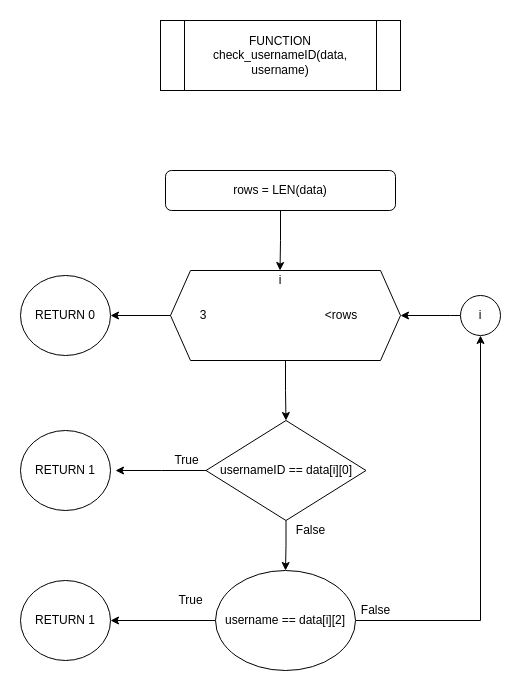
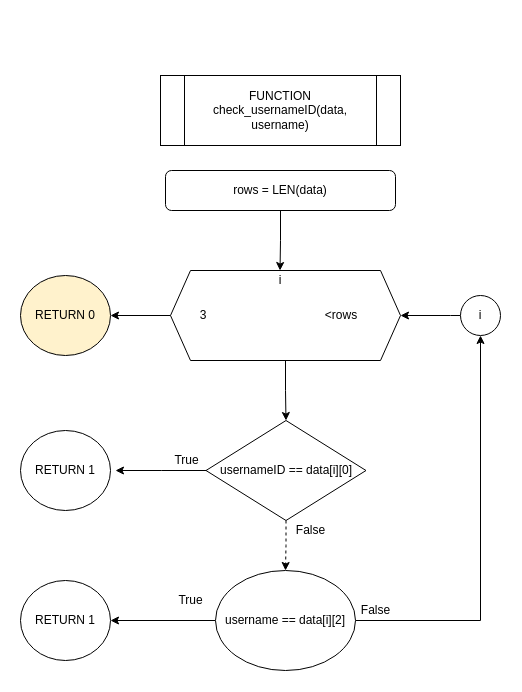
(281, 56) -> (281, 111)
(66, 316) -> (66, 316)
(286, 542) -> (286, 542)
